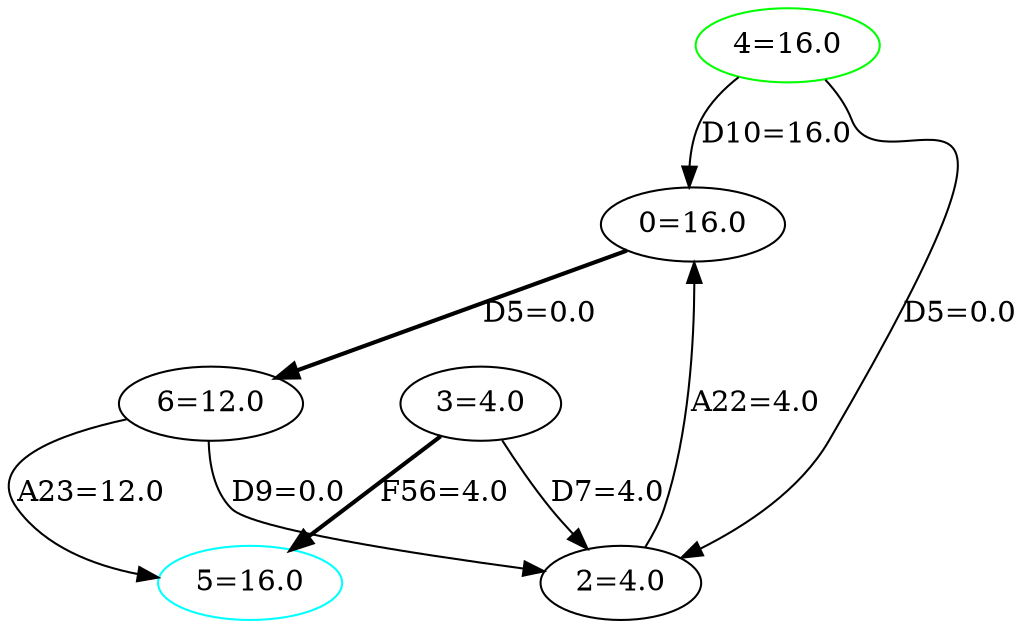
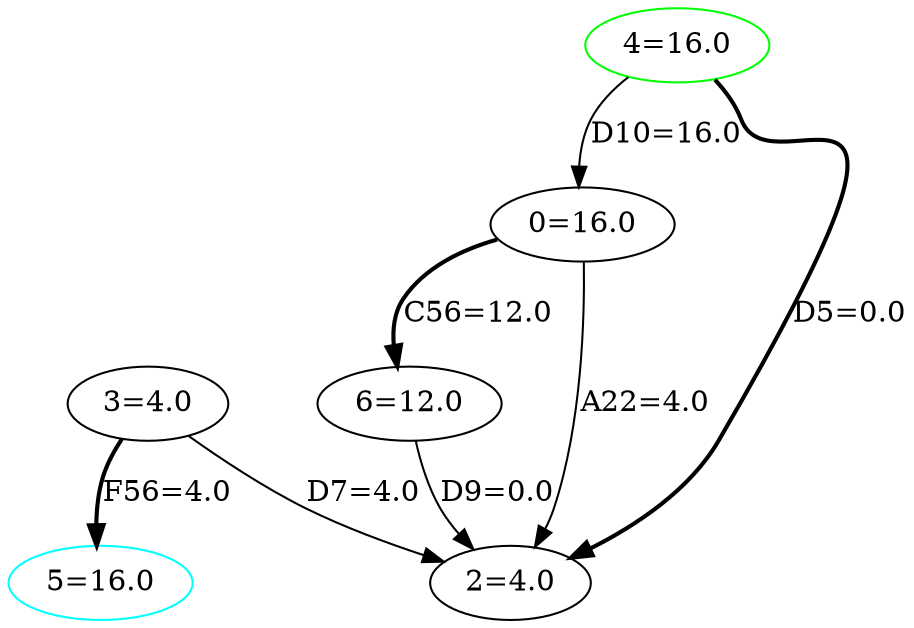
(905, 304) -> (794, 304)
(540, 314) -> (479, 314)
(685, 419) -> (577, 398)
(12, 497) -> none
